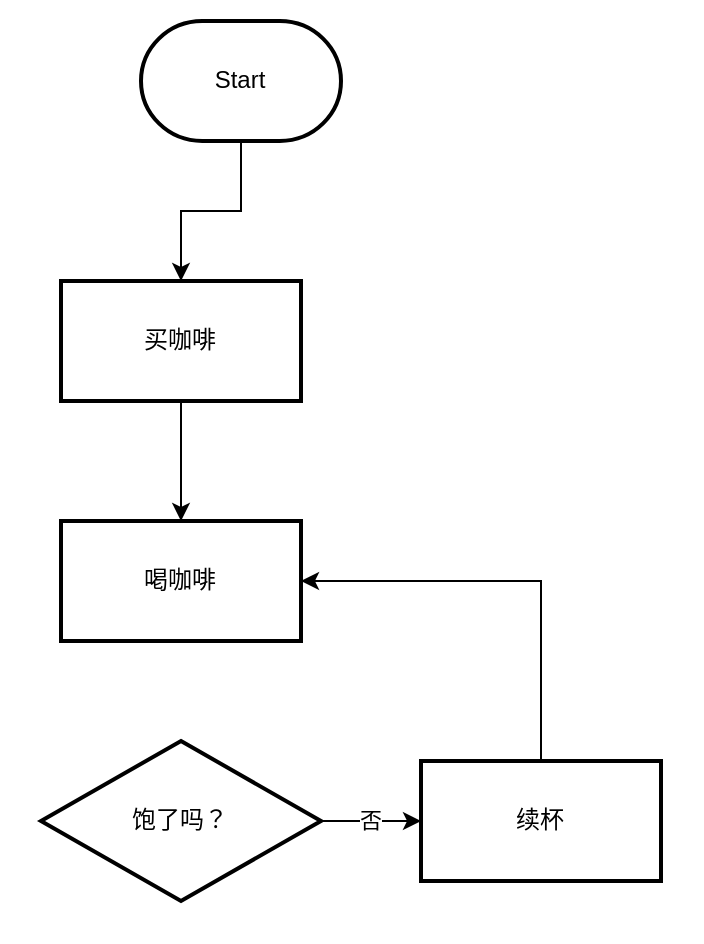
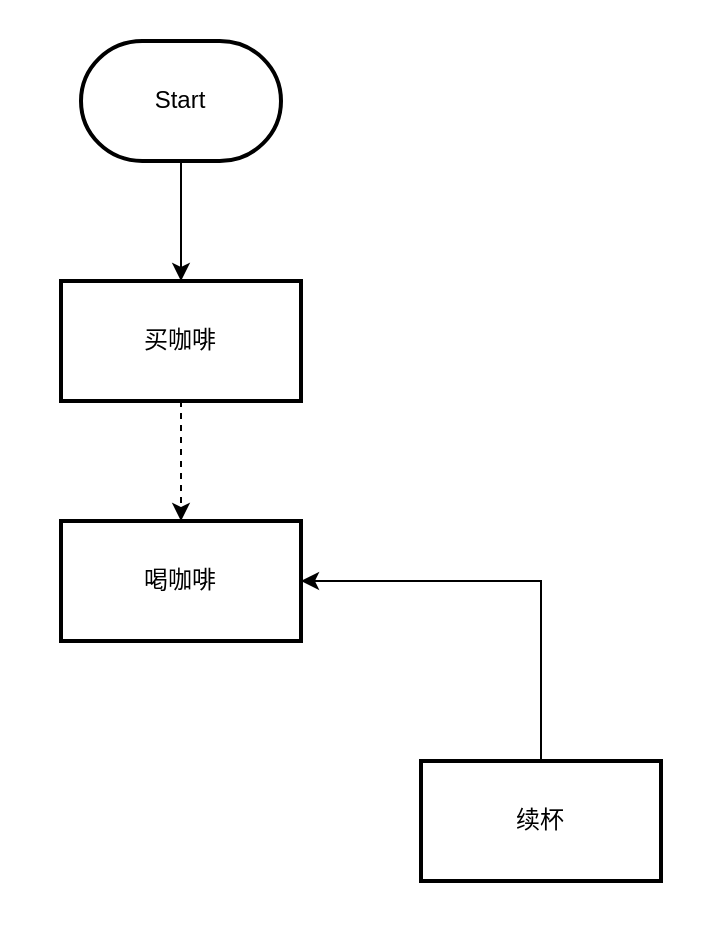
(241, 81) -> (181, 101)
(181, 456) -> (181, 456)
(181, 821) -> none
(364, 821) -> none
